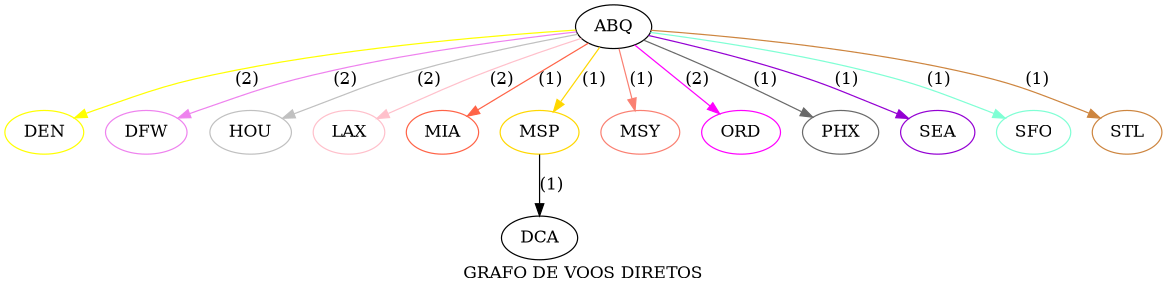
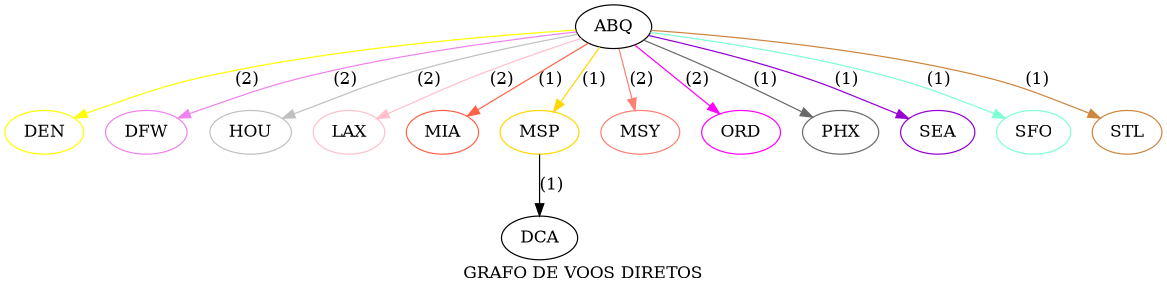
(642, 80) -> (642, 80)
